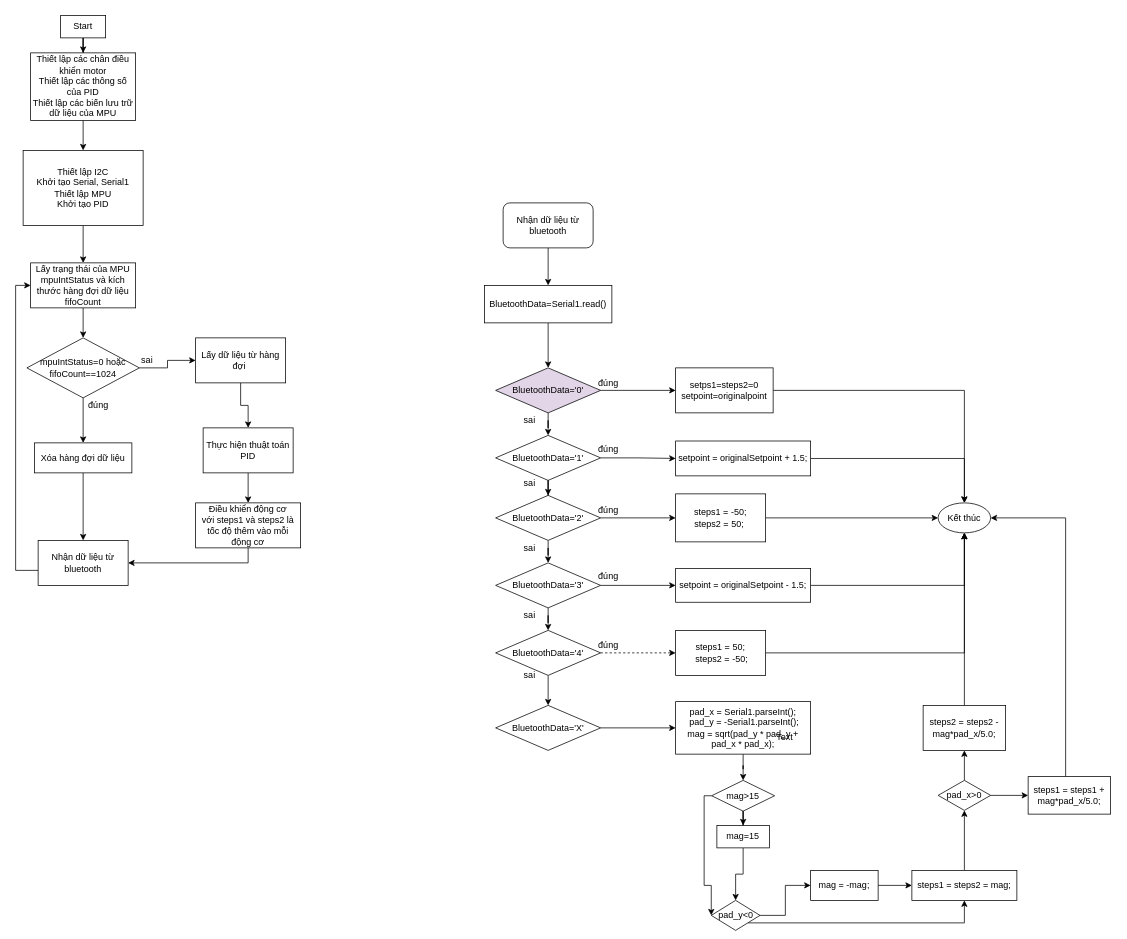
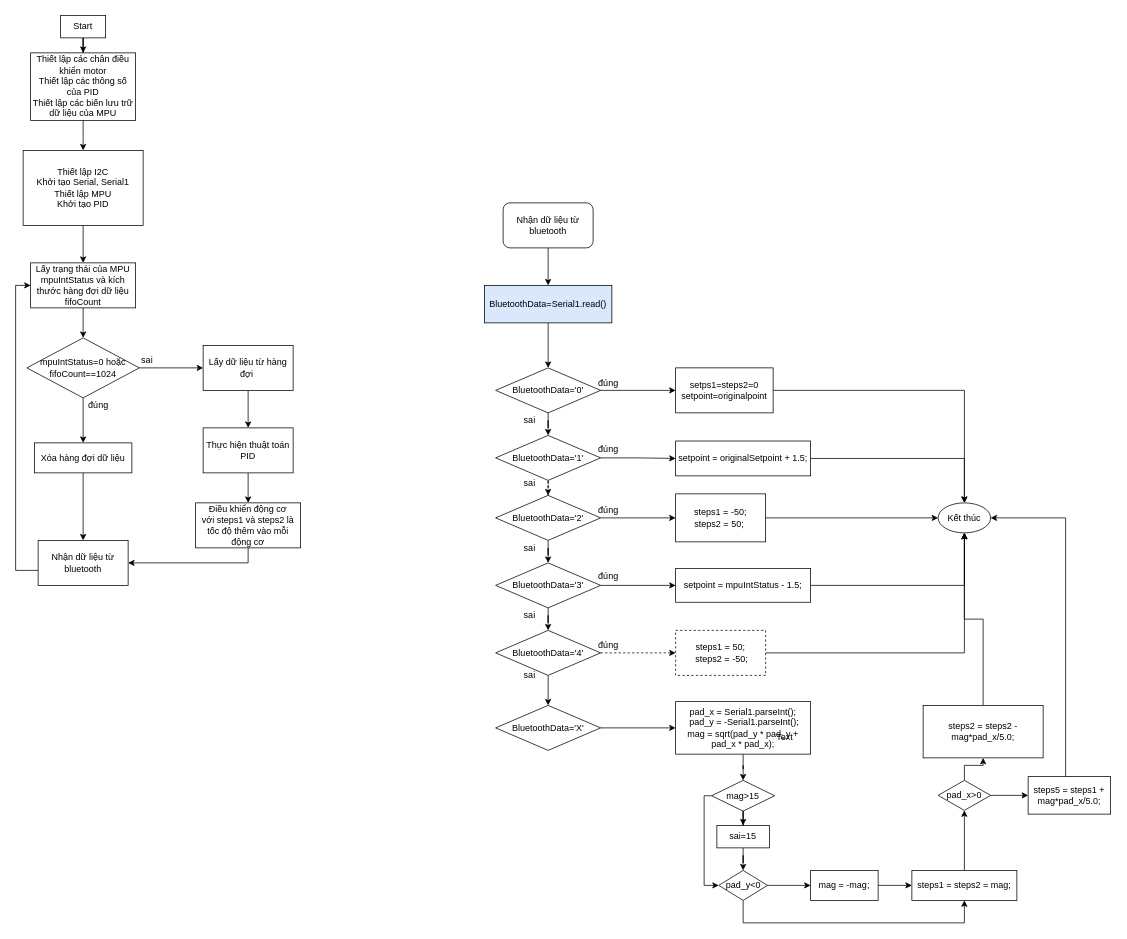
(548, 304) -> (548, 304)
(240, 360) -> (248, 368)
(548, 390) -> (548, 390)
(548, 482) -> (548, 482)
(743, 585) -> (743, 585)
(720, 653) -> (720, 653)
(964, 728) -> (983, 732)
(1069, 795) -> (1069, 795)
(743, 837) -> (743, 837)
(735, 915) -> (743, 885)
